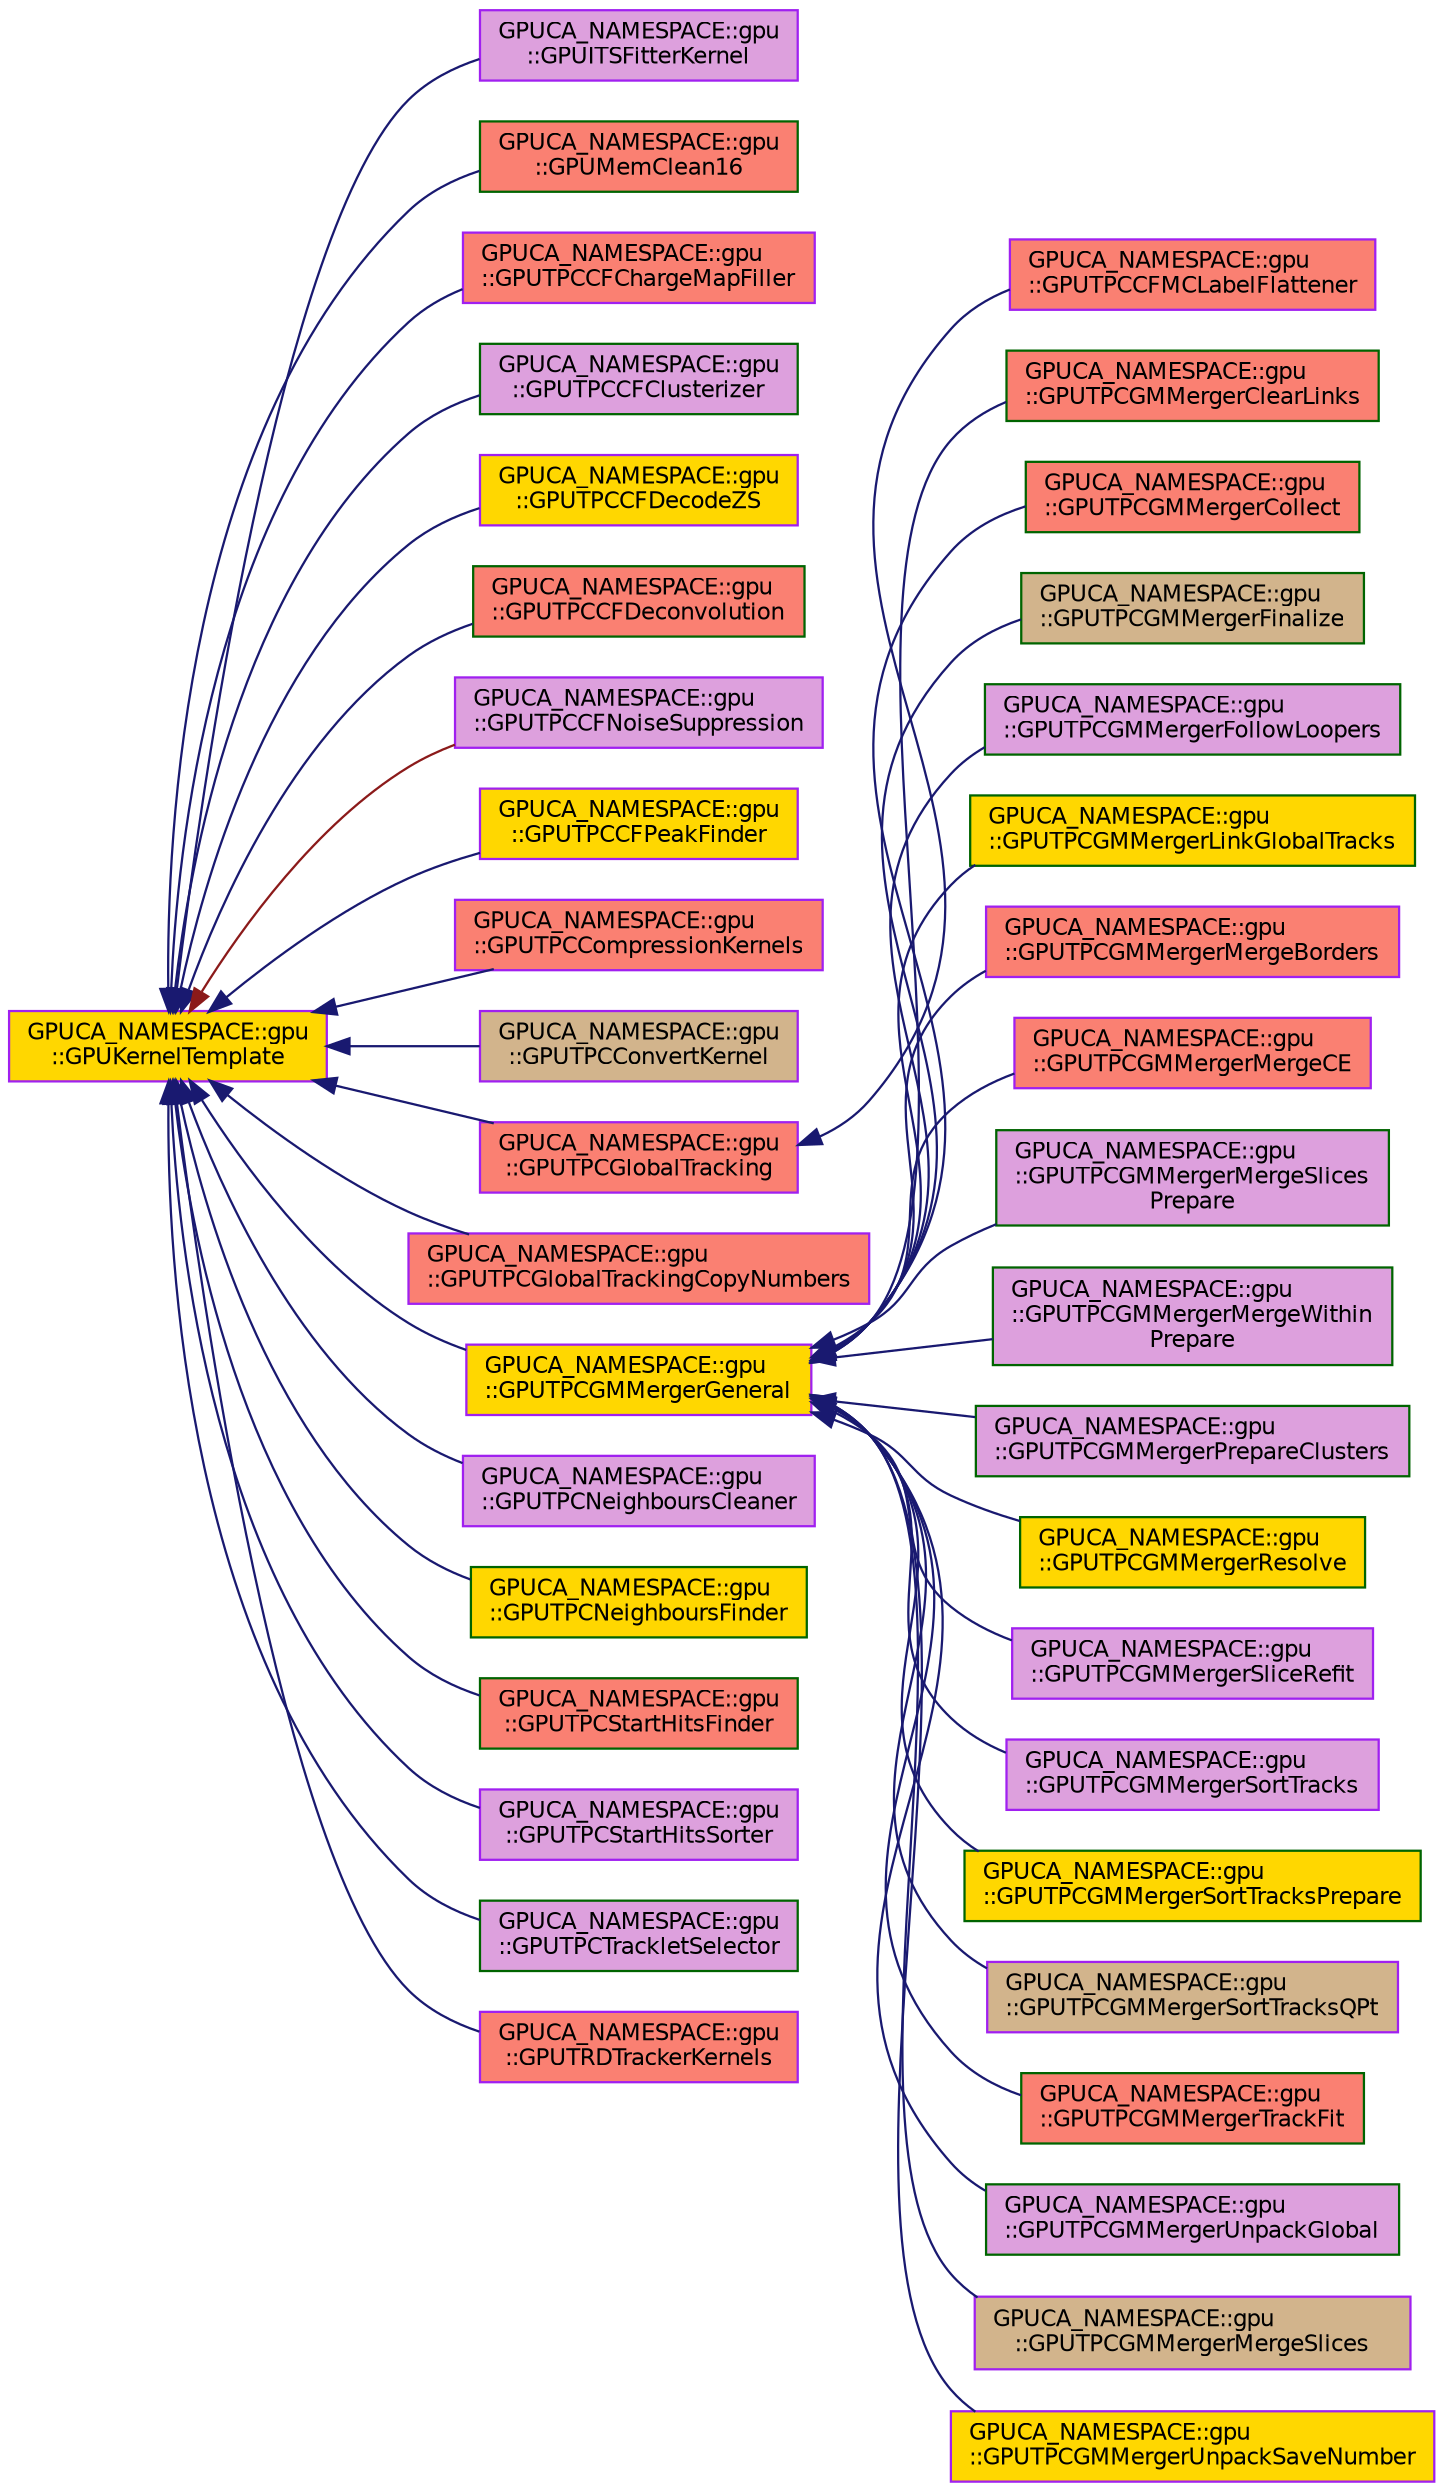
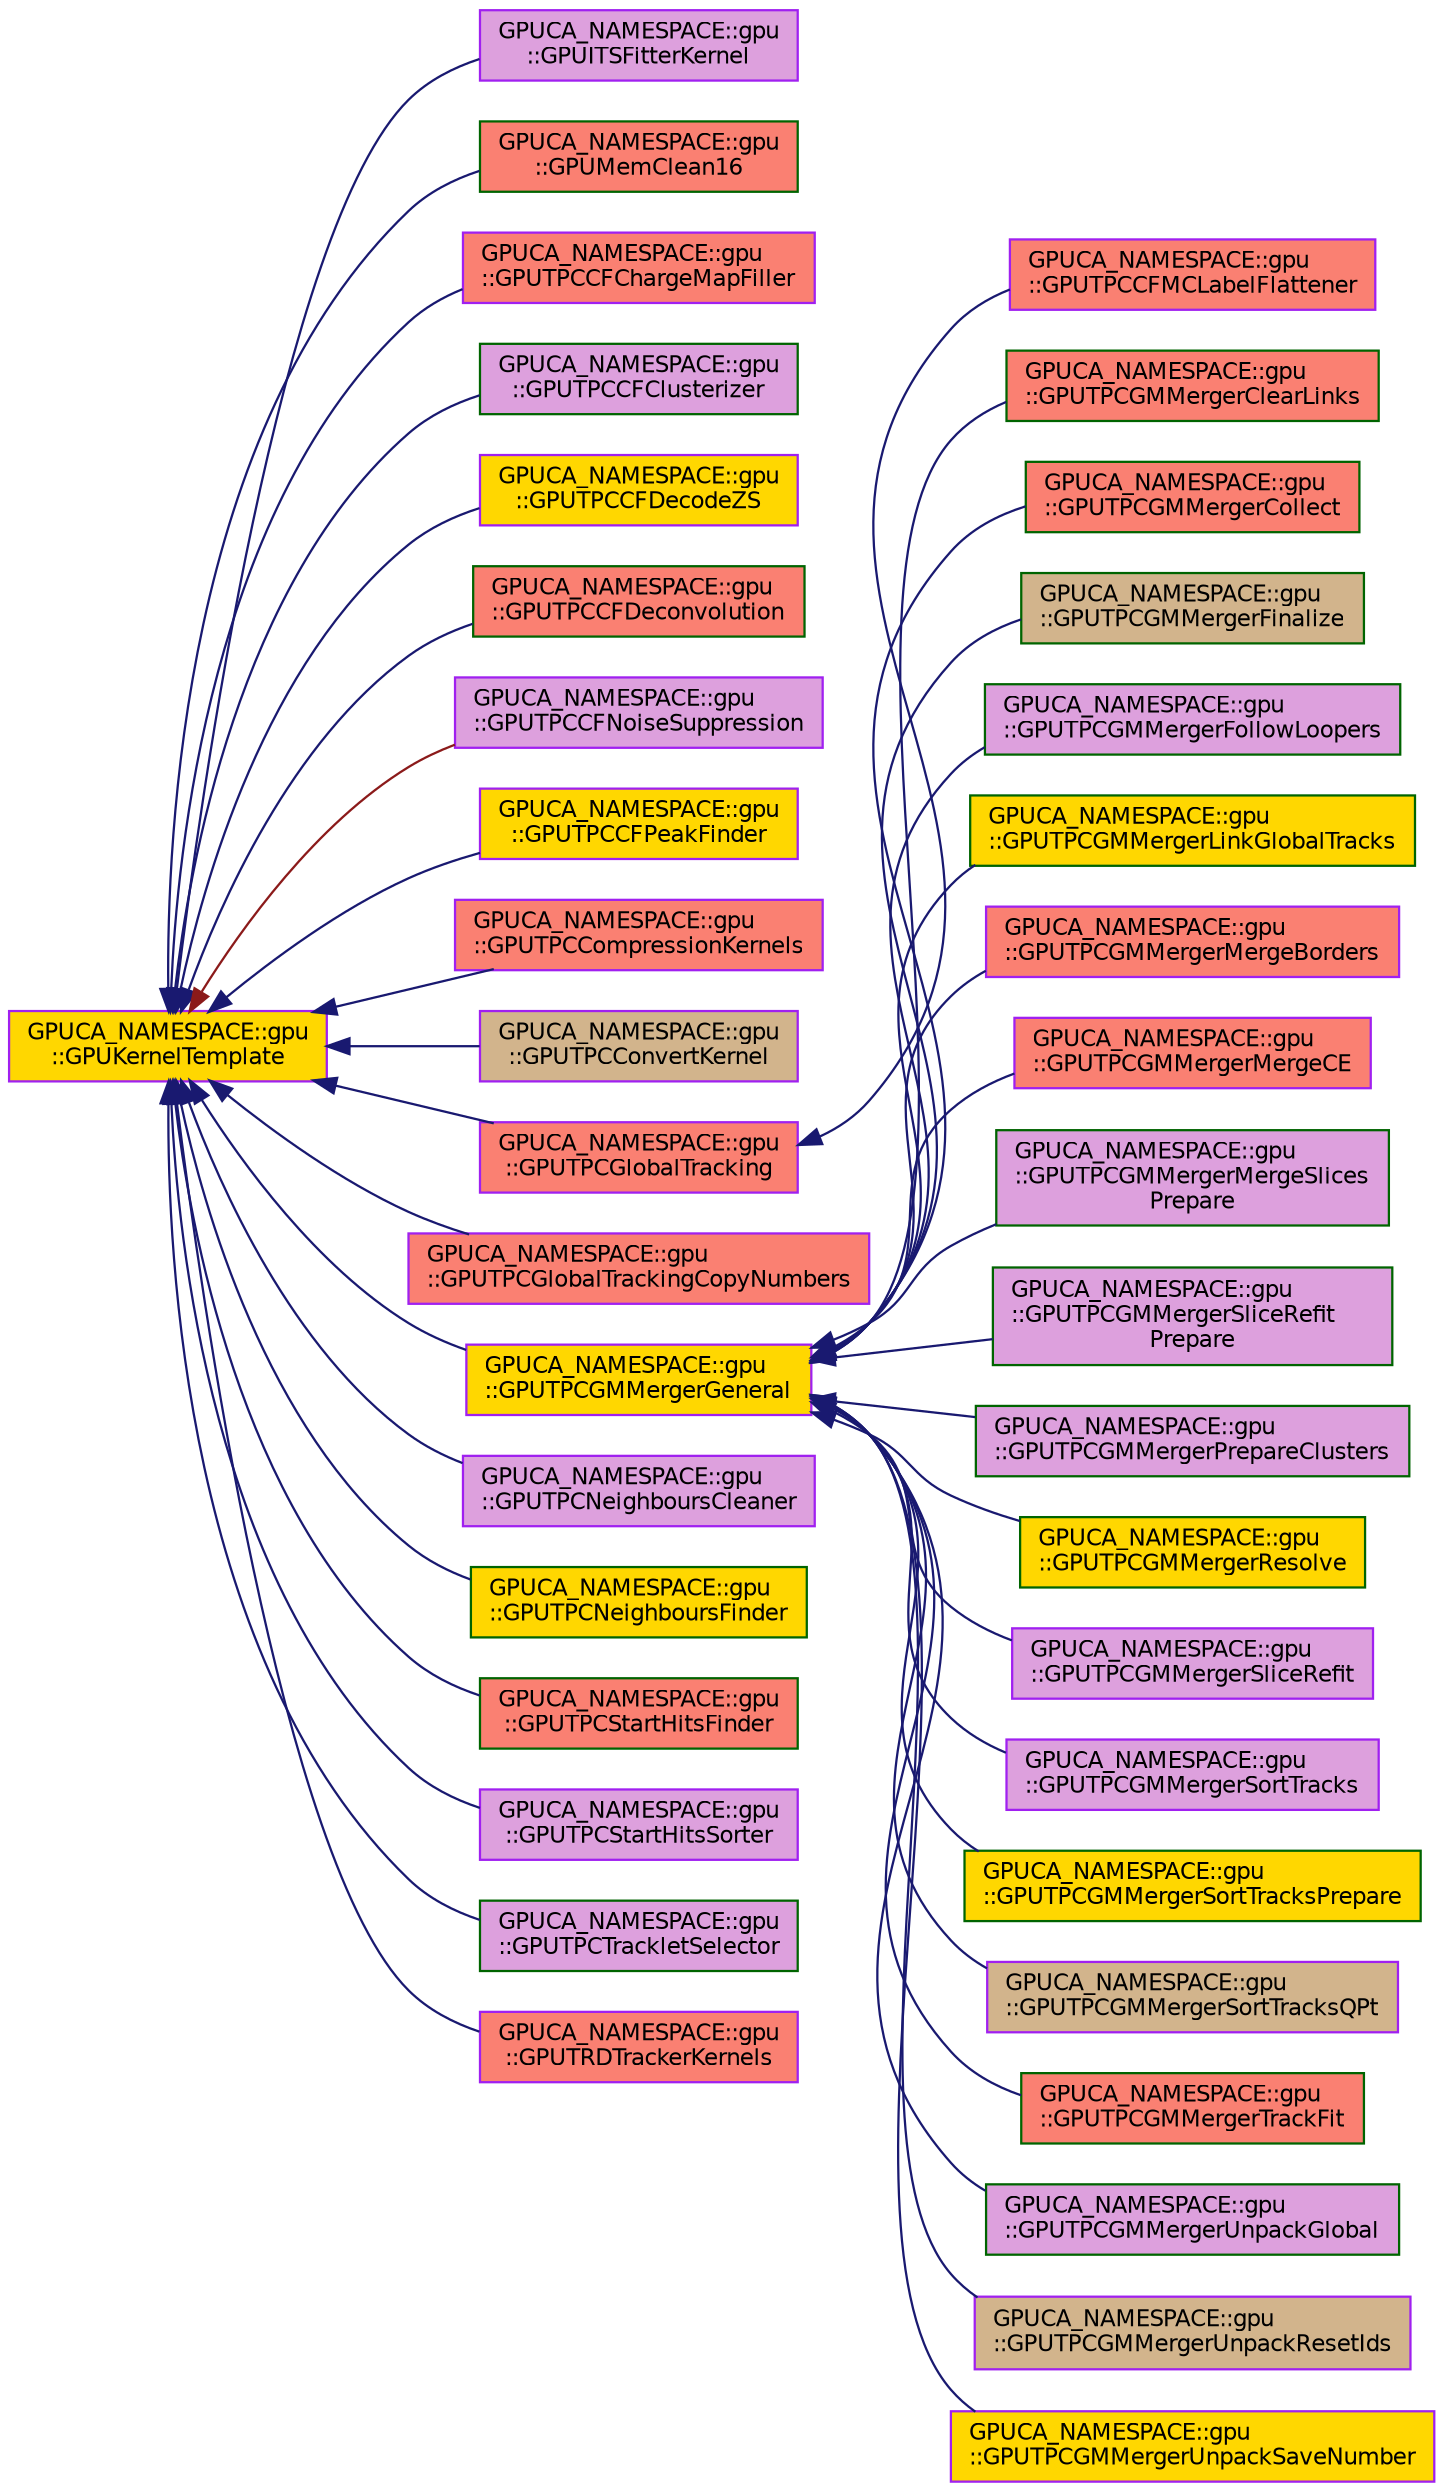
(1193, 1316) -> (1193, 1316)
(1193, 2333) -> (1193, 2333)
